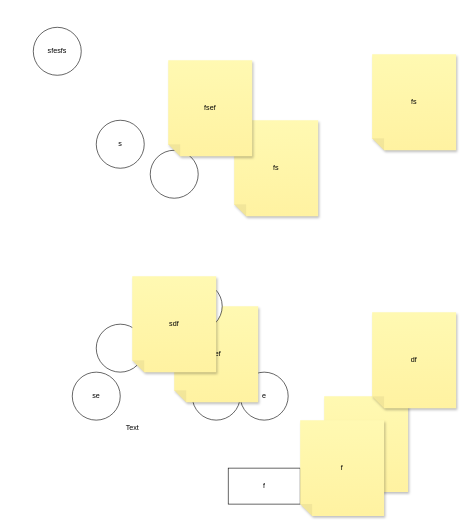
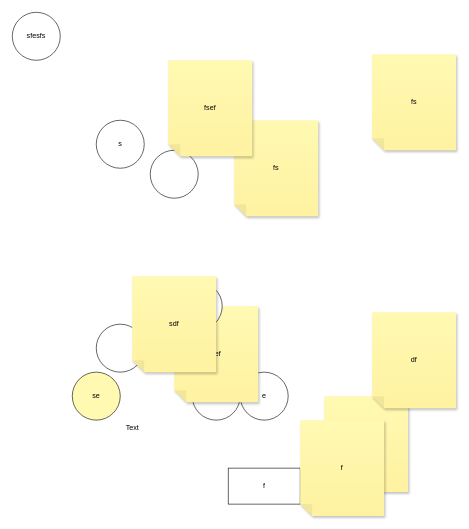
(57, 51) -> (36, 36)
(96, 396) -> (96, 396)
